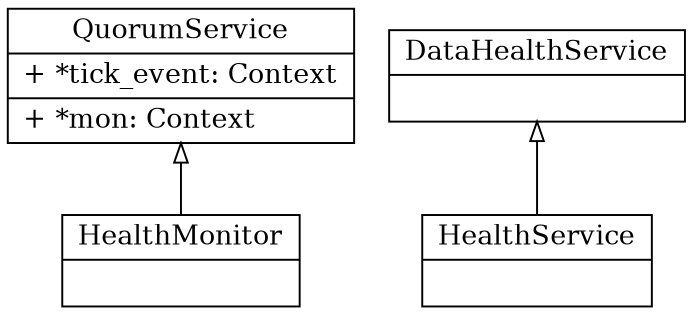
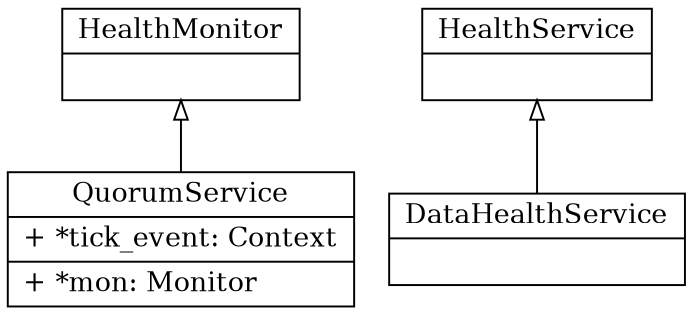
(140, 120) -> (141, 283)
(537, 178) -> (537, 157)
(181, 189) -> (181, 146)
